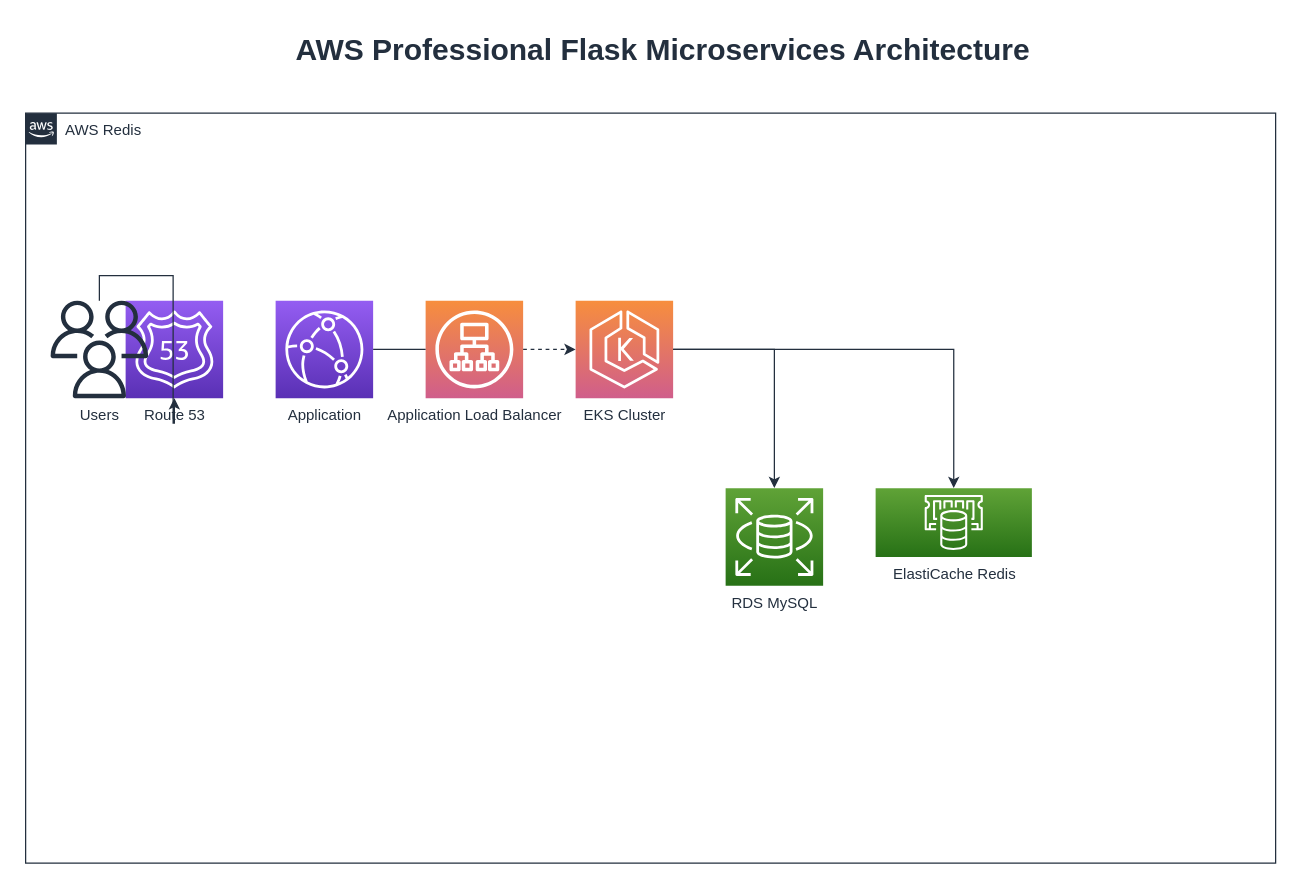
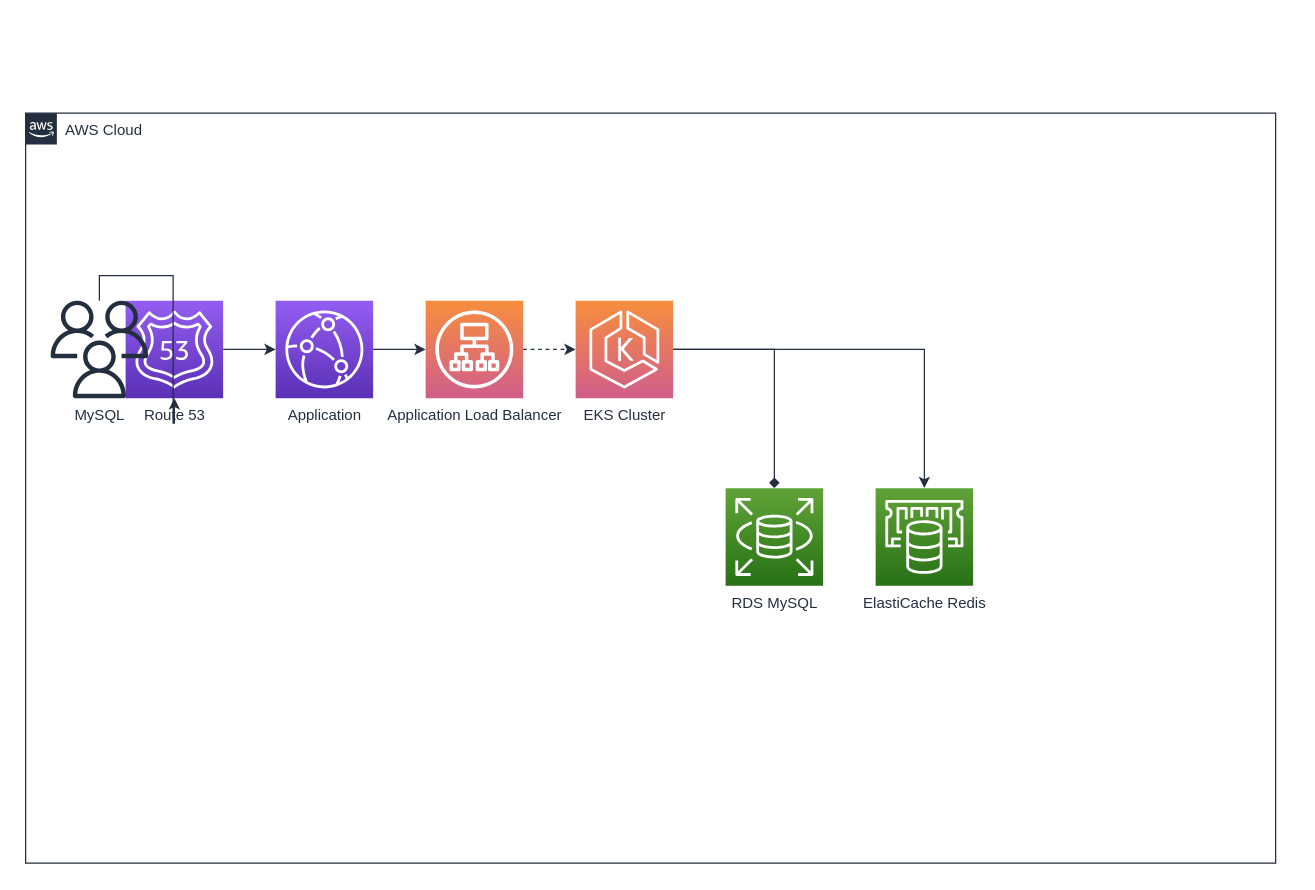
(663, 51) -> none
(100, 131) -> (100, 131)
none -> (245, 349)
(419, 349) -> (416, 349)
(100, 416) -> (100, 416)
(774, 478) -> (774, 477)
(954, 523) -> (924, 537)
